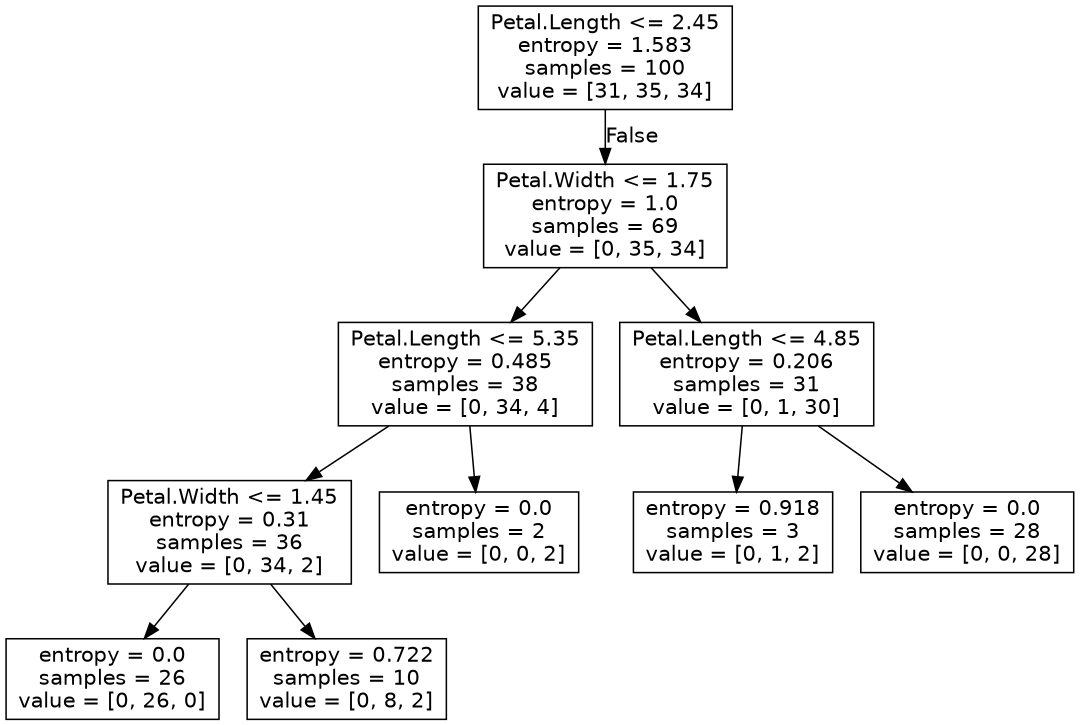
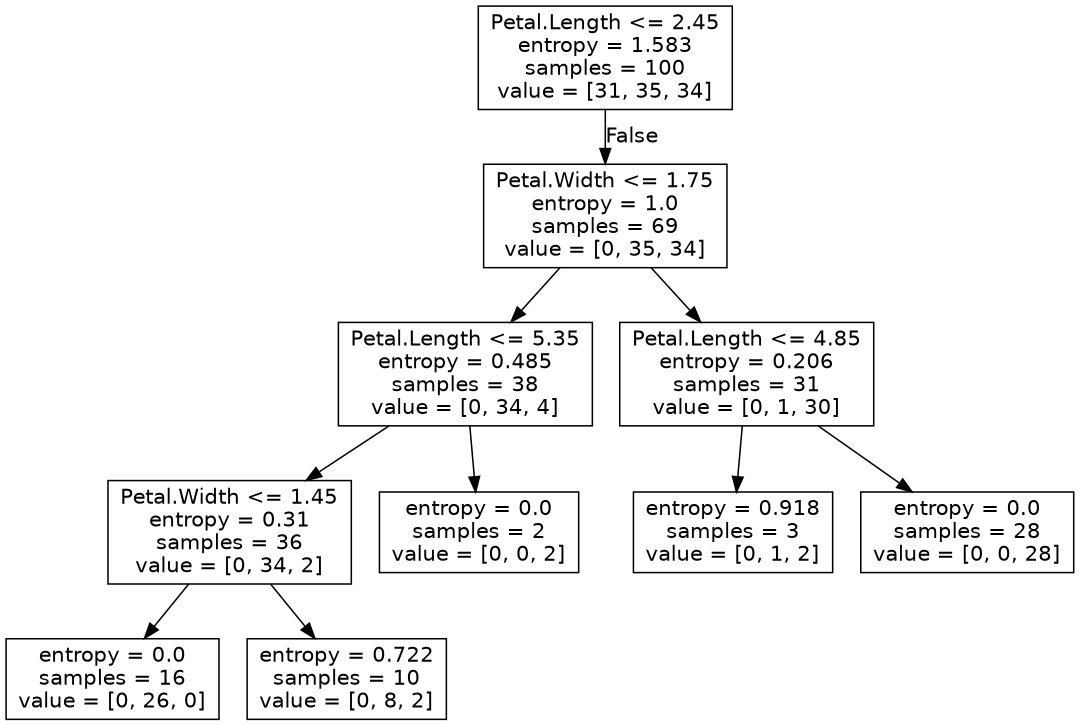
(113, 679) -> (113, 679)
